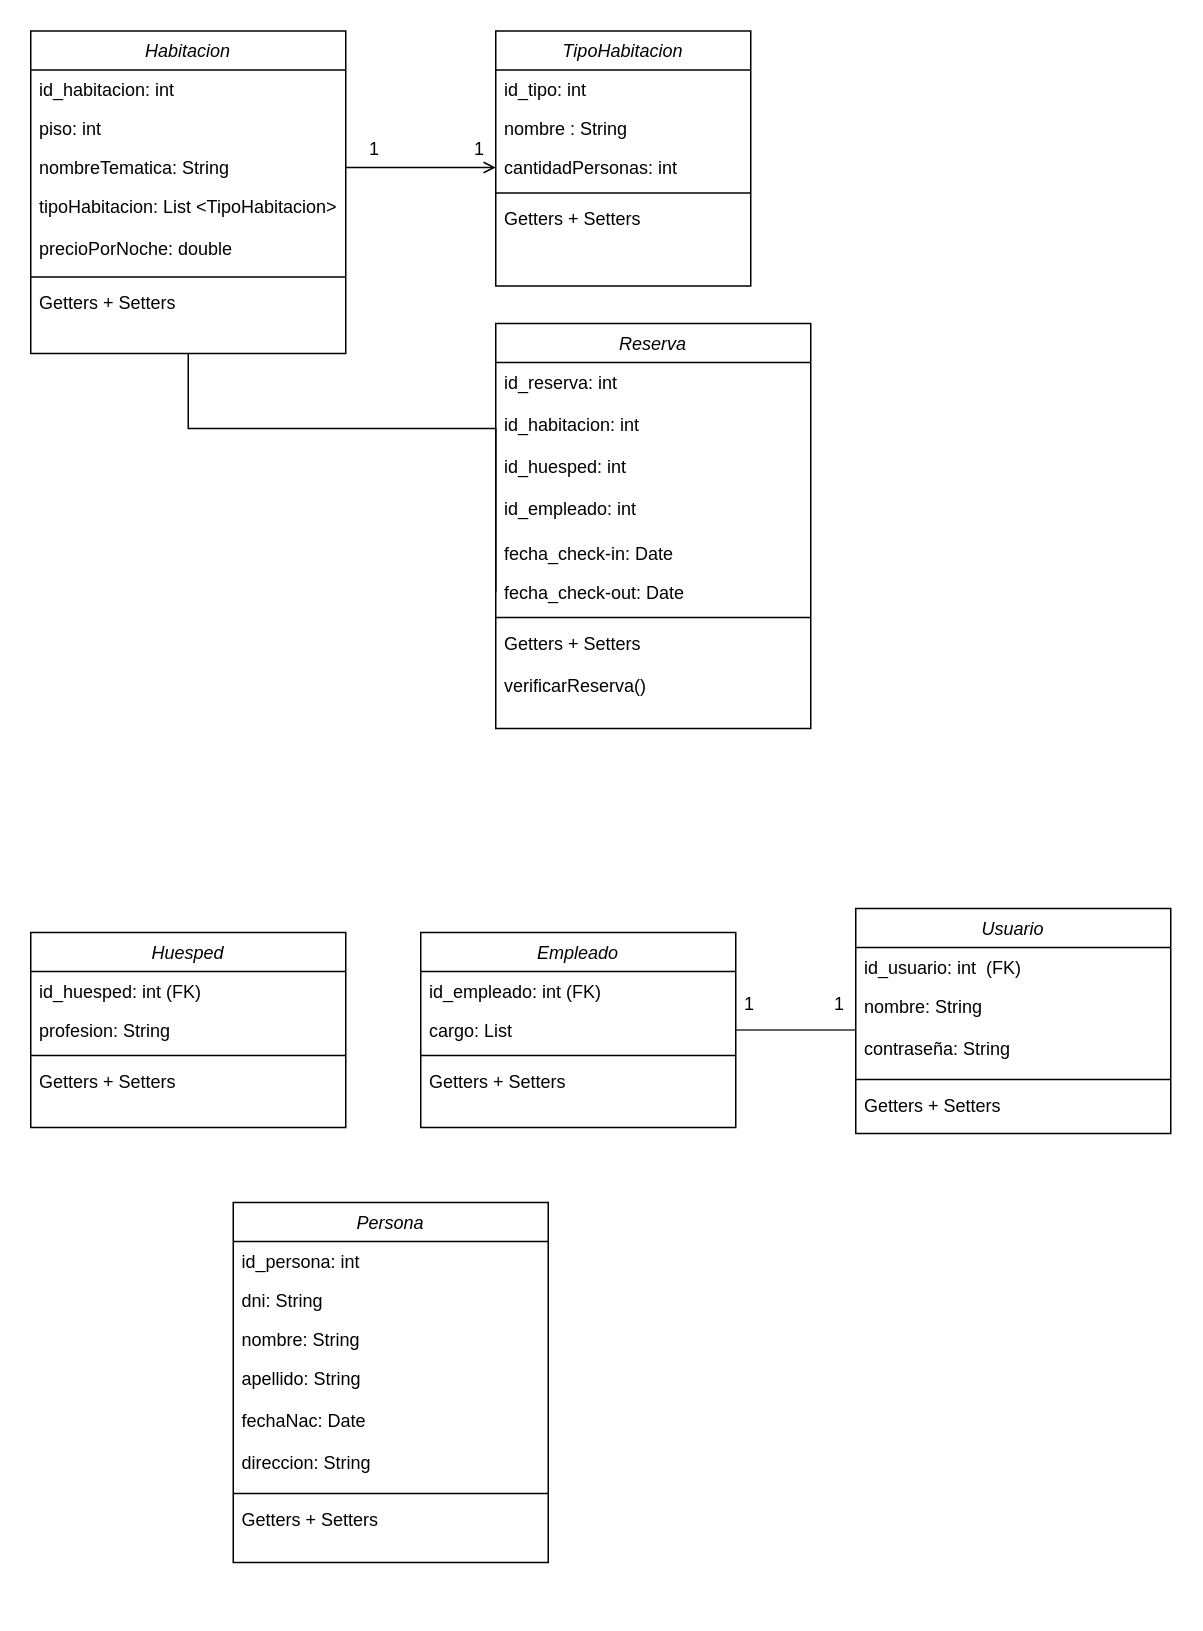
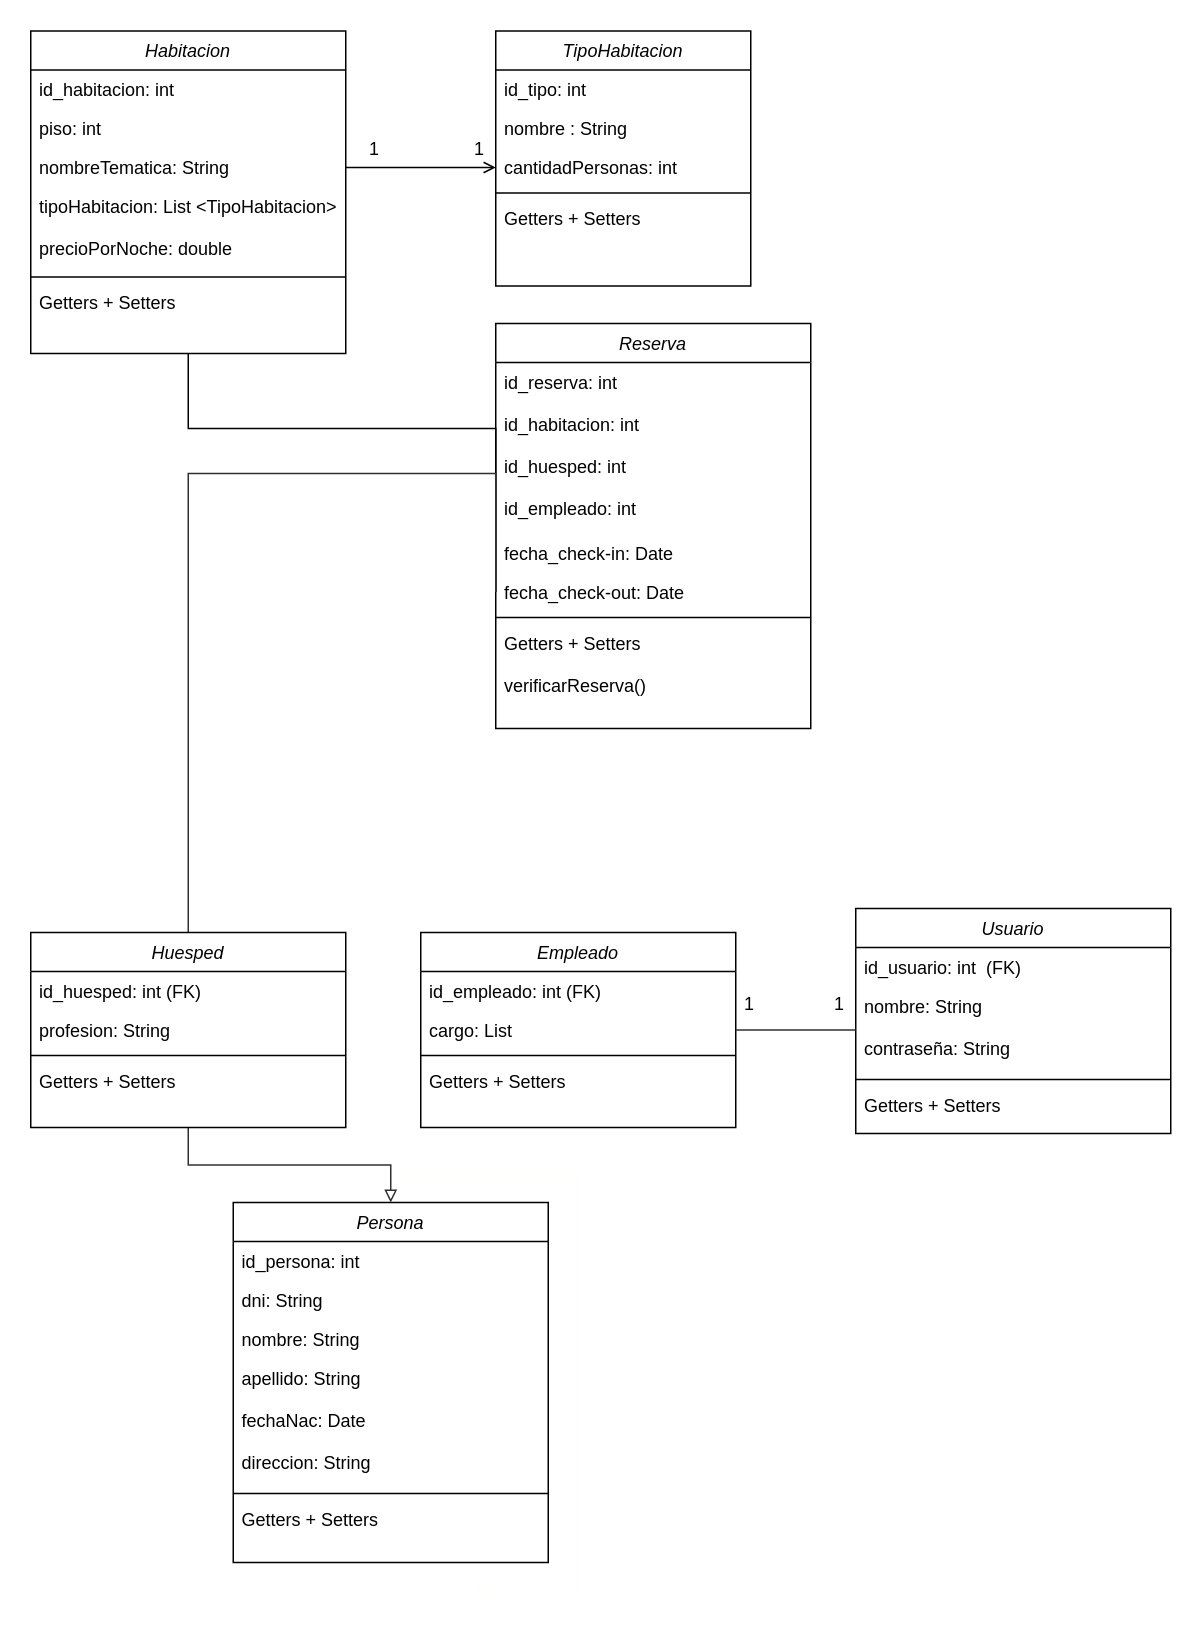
none -> (188, 551)
none -> (274, 1165)
